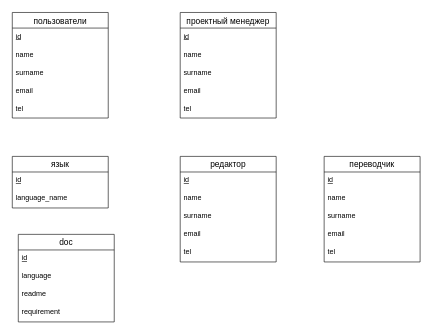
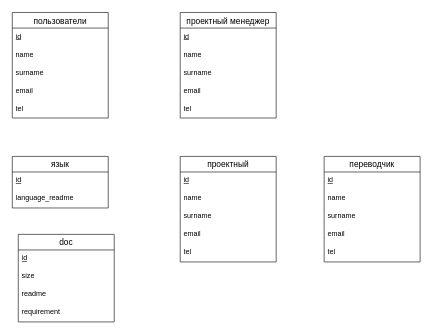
(228, 165) -> (228, 165)
(41, 198) -> (45, 198)
(37, 276) -> (29, 276)
